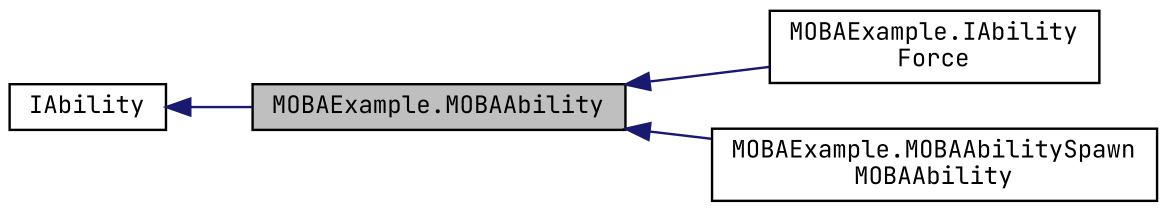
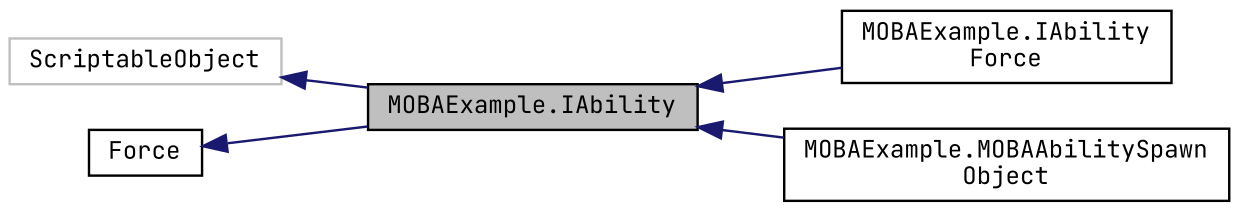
none -> (146, 61)
(88, 107) -> (146, 153)
(439, 107) -> (533, 107)
(935, 165) -> (1007, 165)
